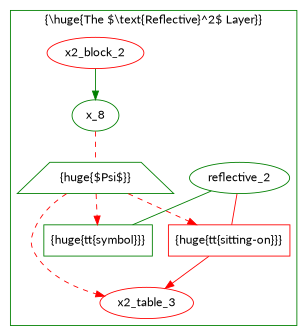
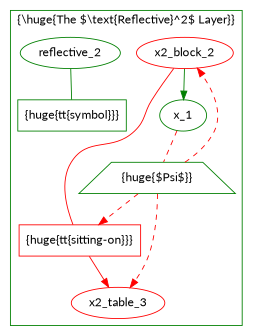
(95, 115) -> (183, 115)
(97, 205) -> (217, 123)
(234, 209) -> (106, 144)
